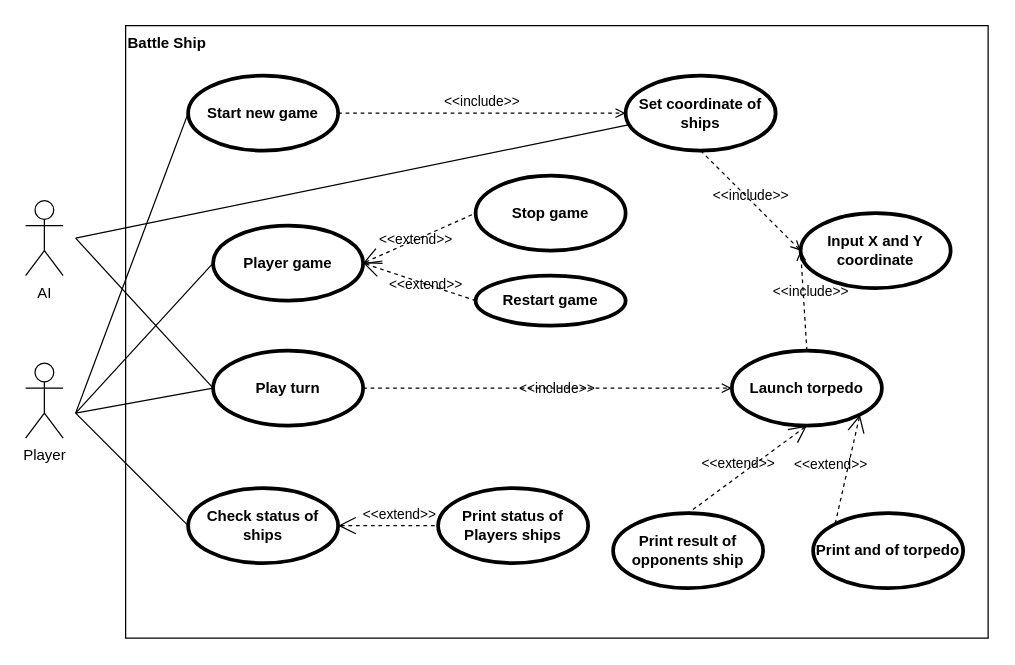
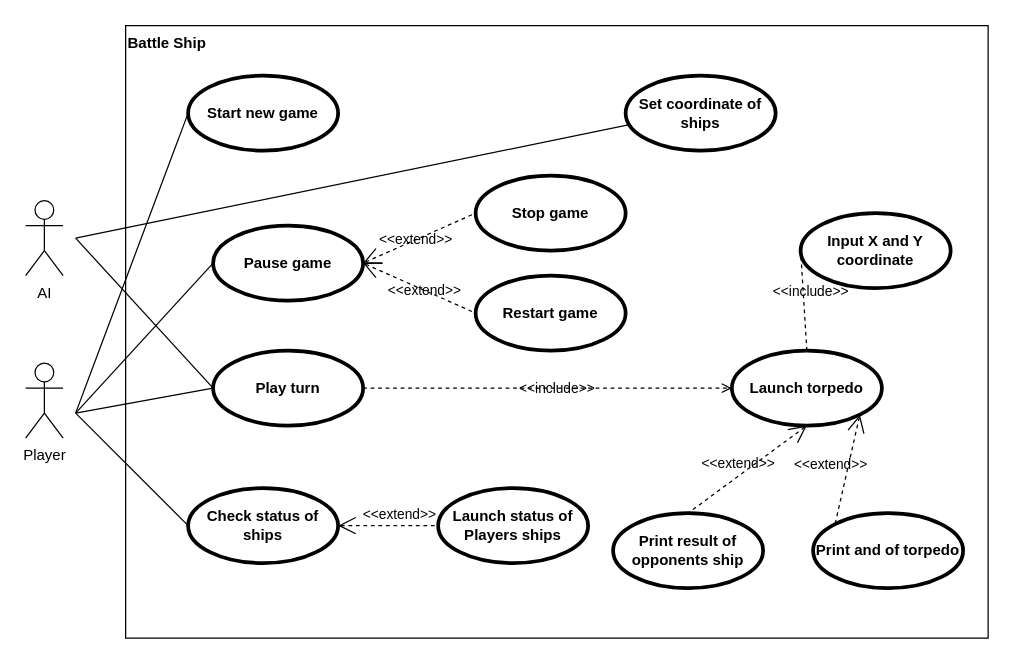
(480, 113) -> none
(750, 200) -> none
(801, 256) -> (801, 256)
(288, 263) -> (288, 263)
(551, 301) -> (551, 313)
(513, 526) -> (513, 526)
